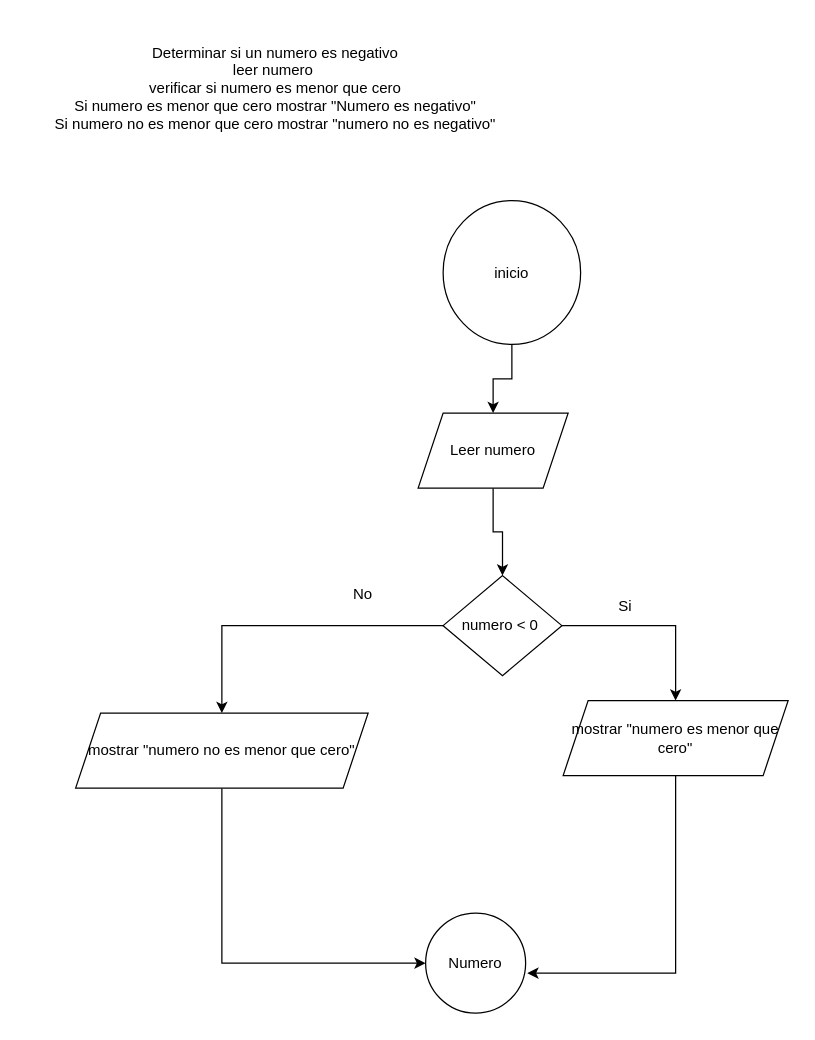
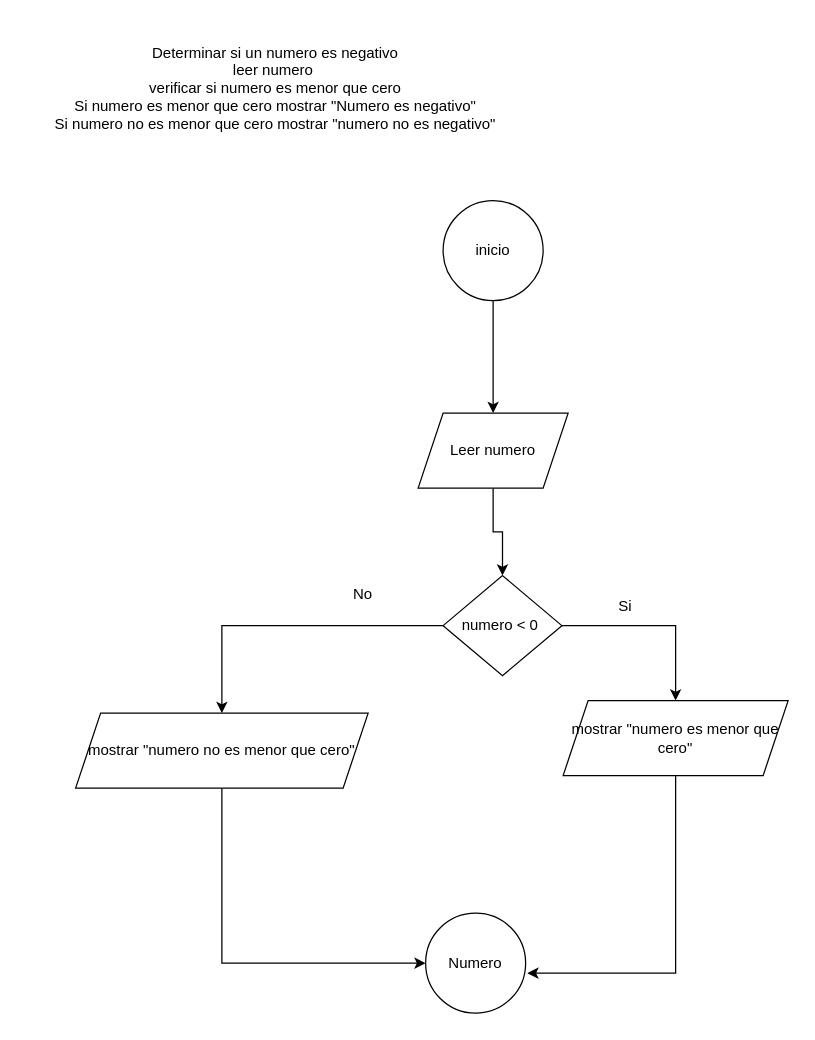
(512, 273) -> (493, 251)
